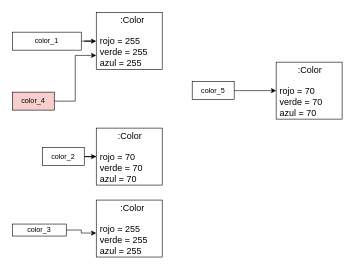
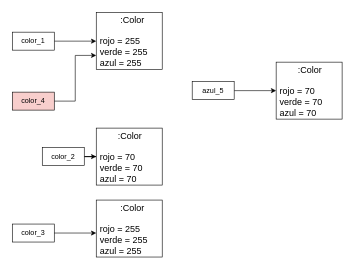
(47, 41) -> (33, 41)
(213, 91) -> (213, 91)
(39, 230) -> (33, 233)
